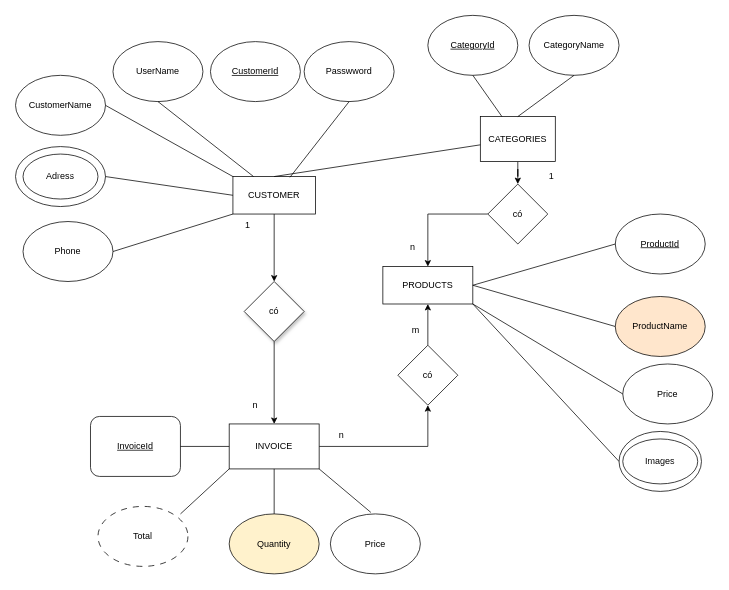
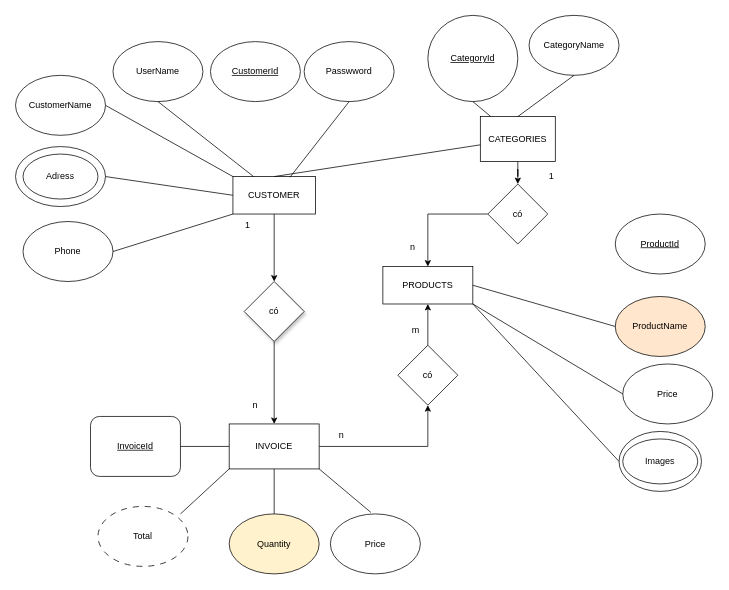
(473, 45) -> (473, 59)
(545, 264) -> none
